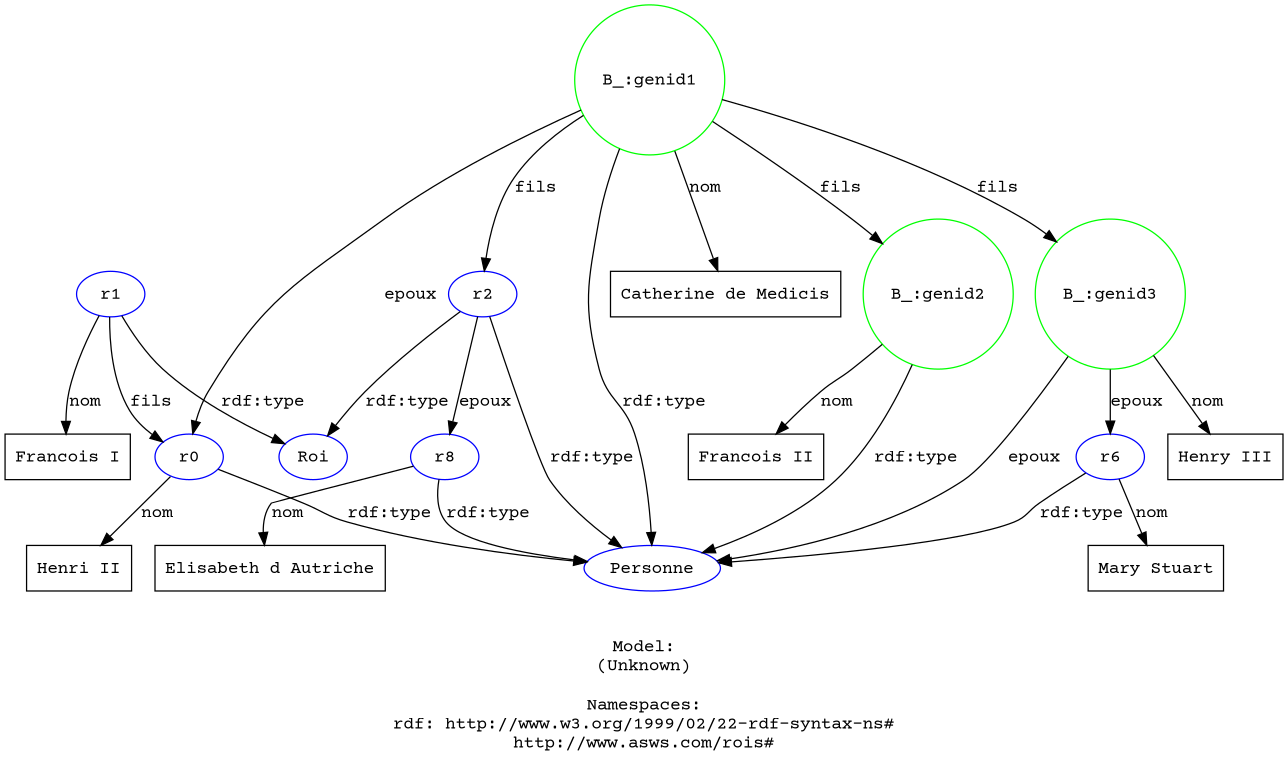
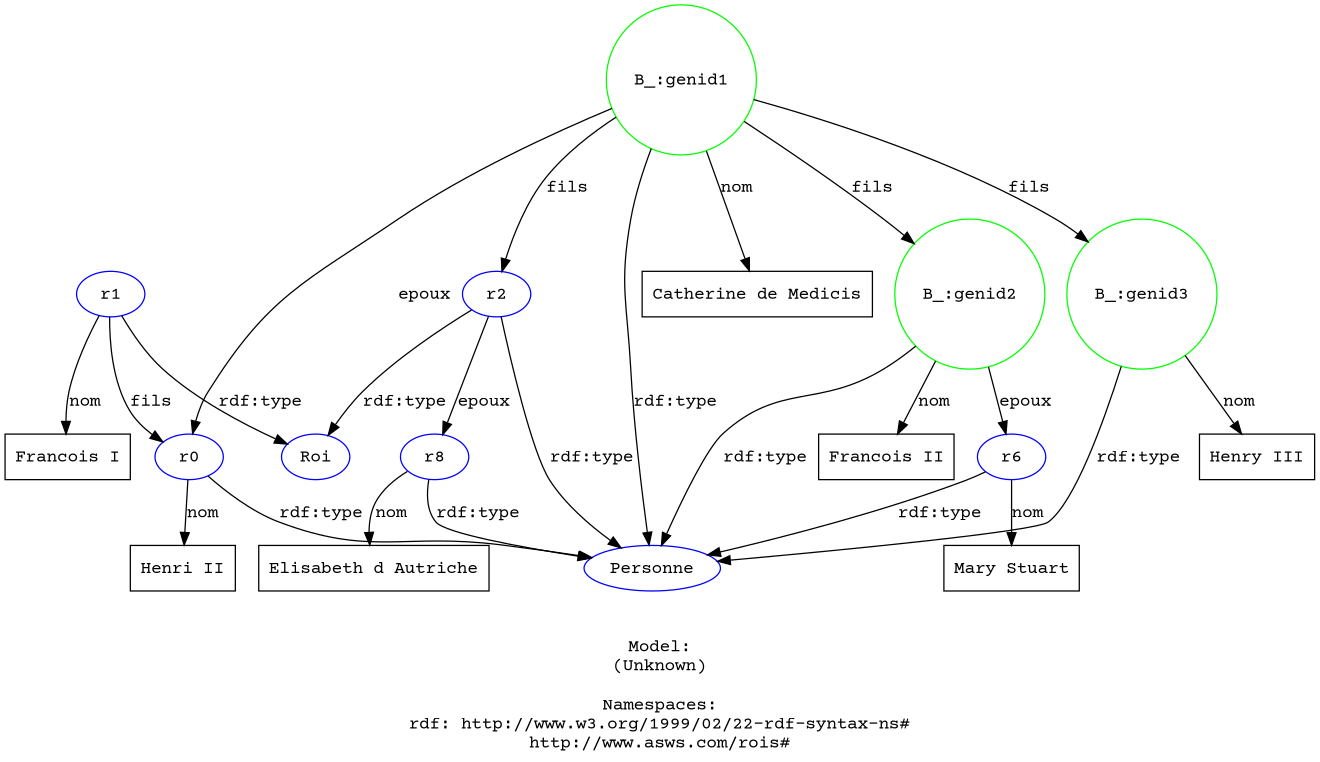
(1110, 395) -> (996, 394)
(1034, 457) -> (1139, 457)
